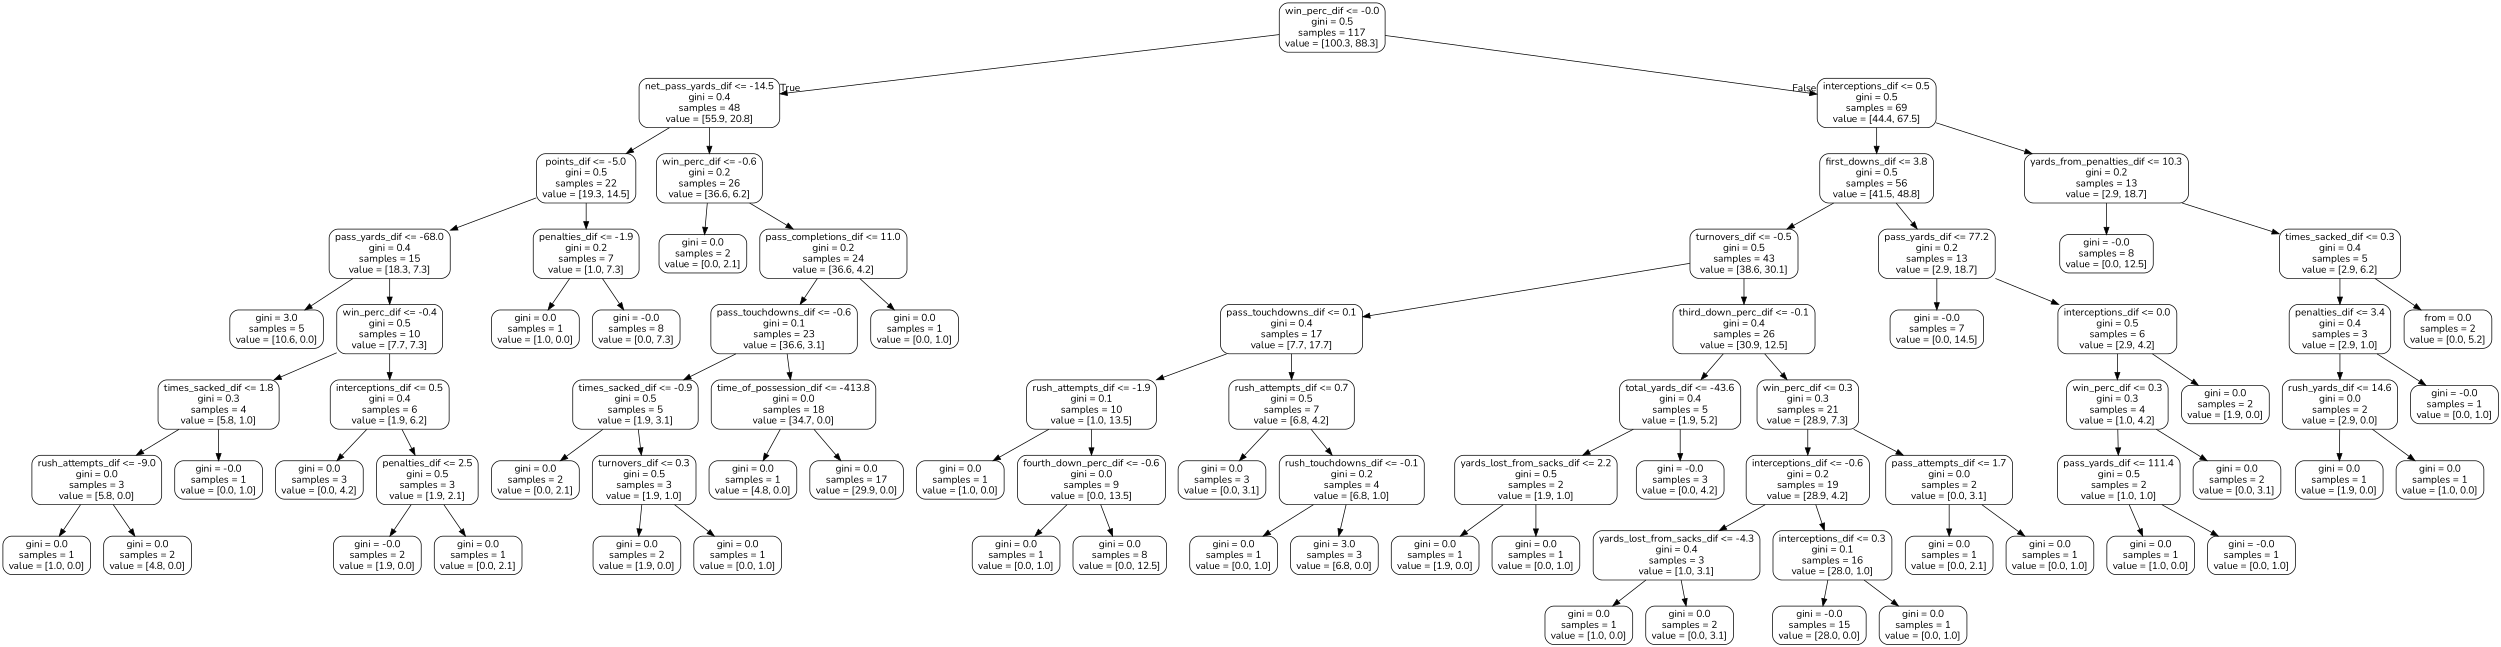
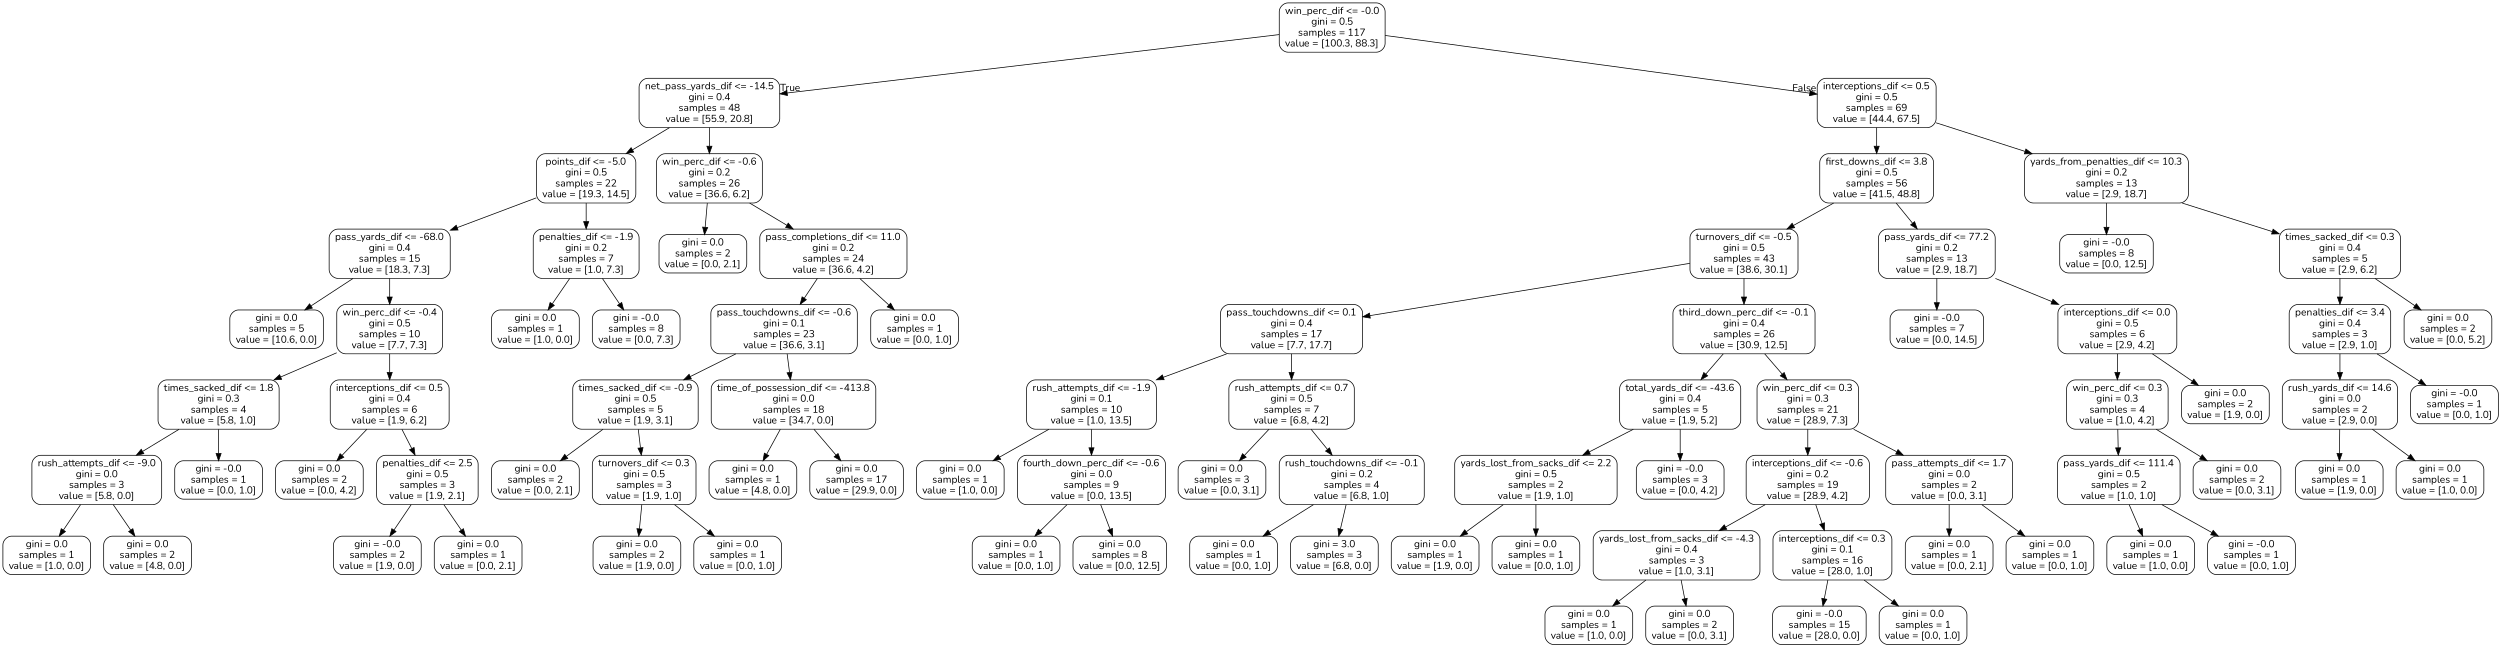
(277, 329) -> (277, 329)
(2448, 329) -> (2448, 329)
(319, 480) -> (319, 480)
